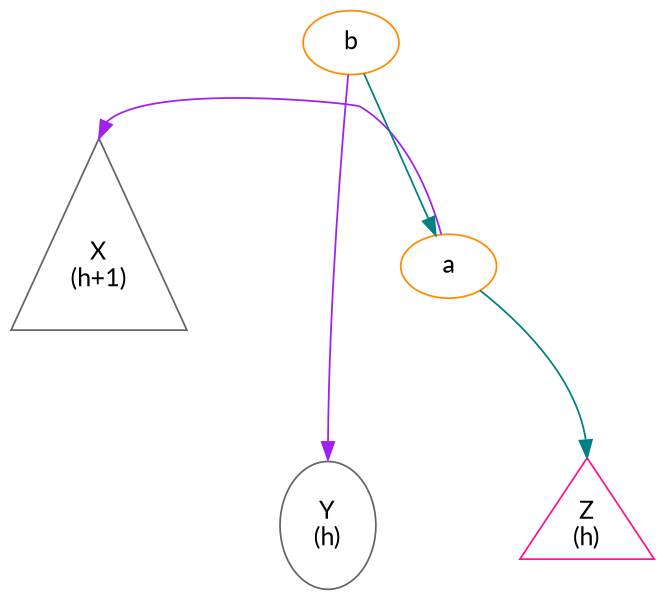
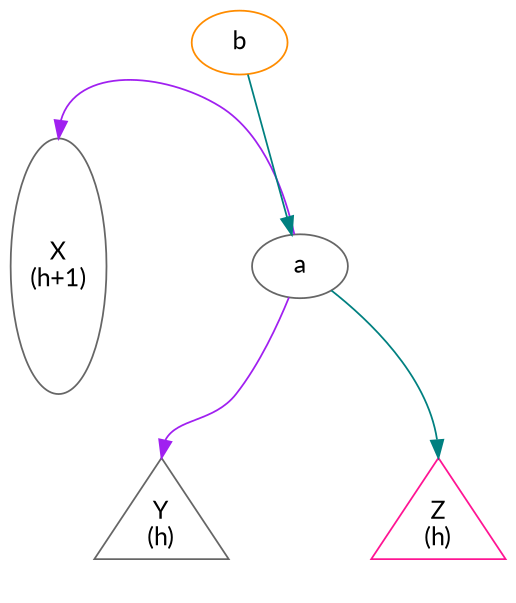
(335, 249) -> (243, 384)
(99, 266) -> (59, 266)
(449, 266) -> (300, 266)
(328, 525) -> (162, 525)
